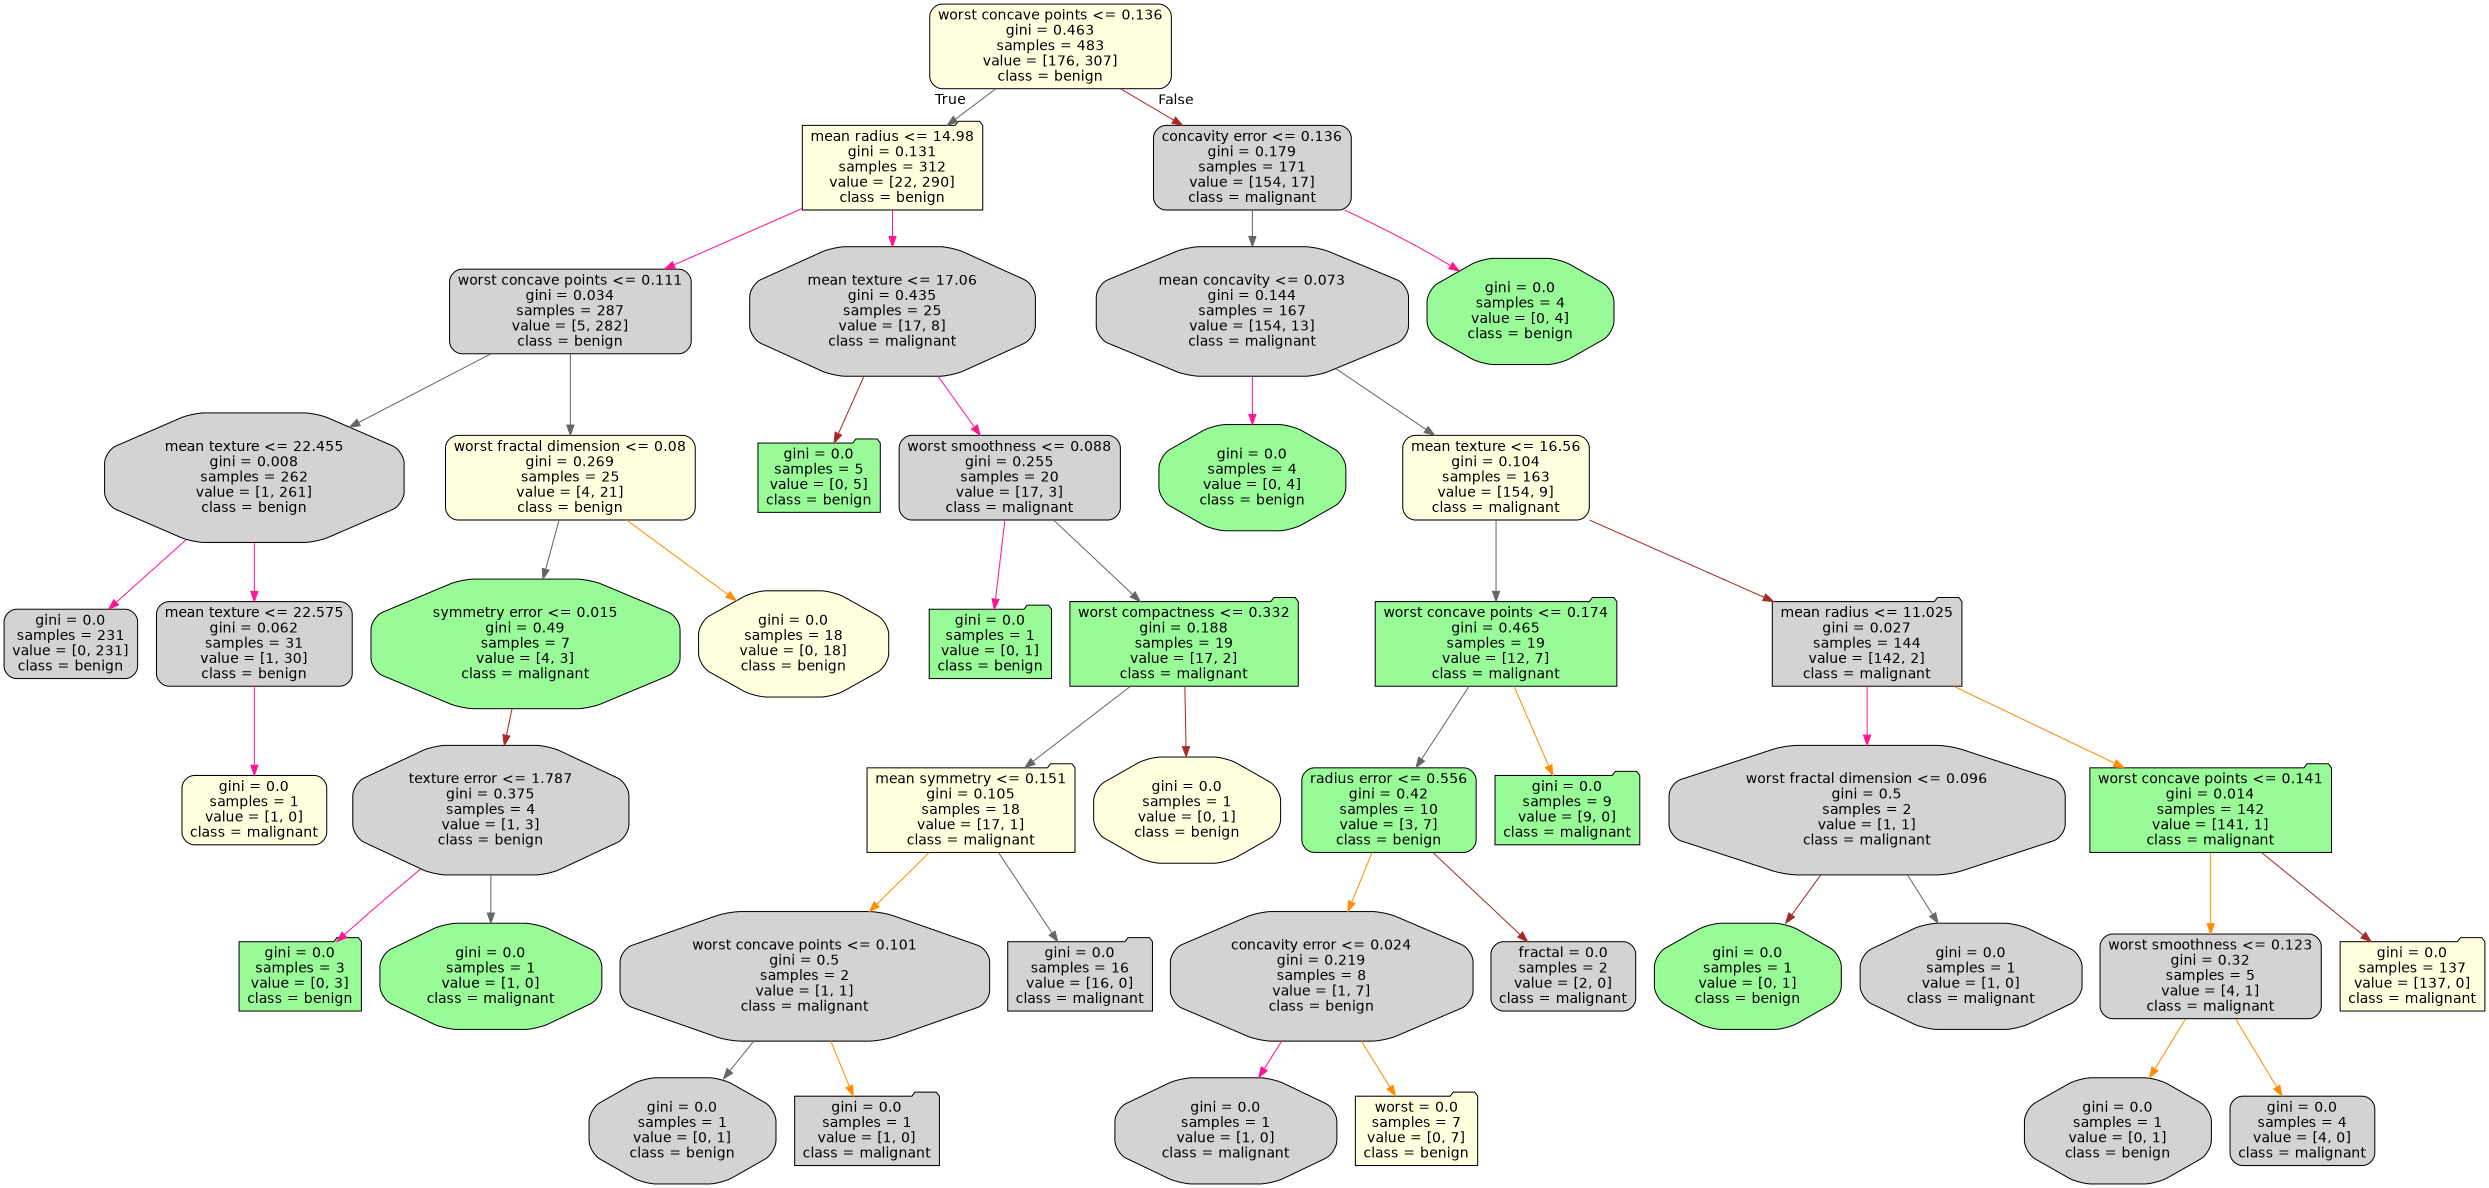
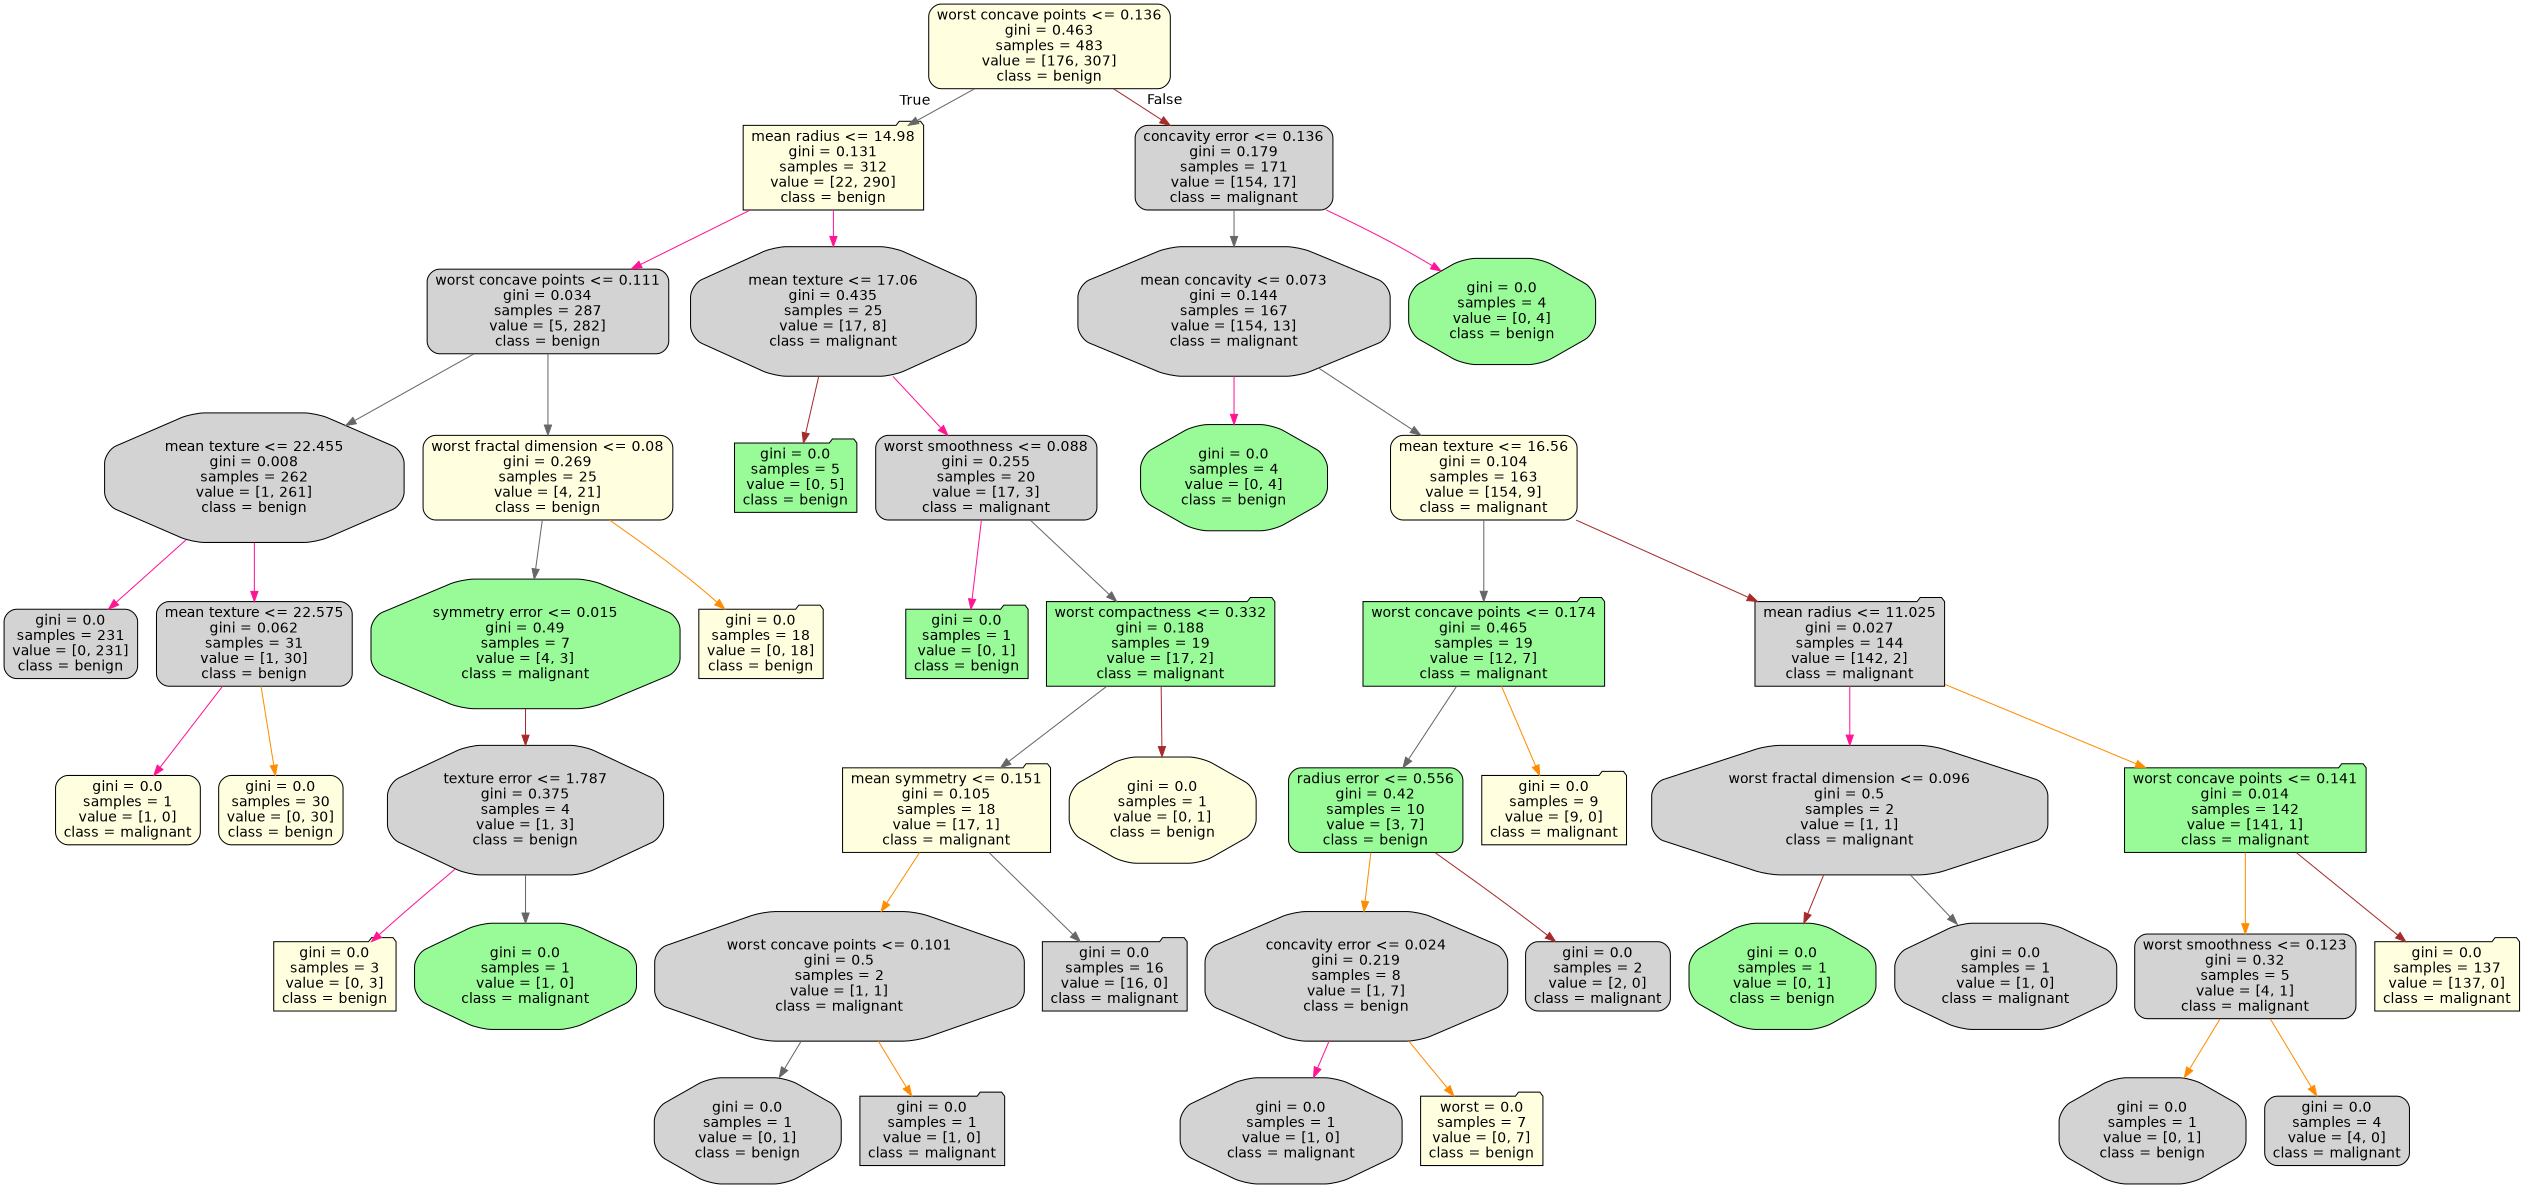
(794, 644) -> (761, 644)
none -> (281, 810)
(1567, 810) -> (1554, 810)
(300, 976) -> (335, 976)
(1563, 976) -> (1598, 976)
